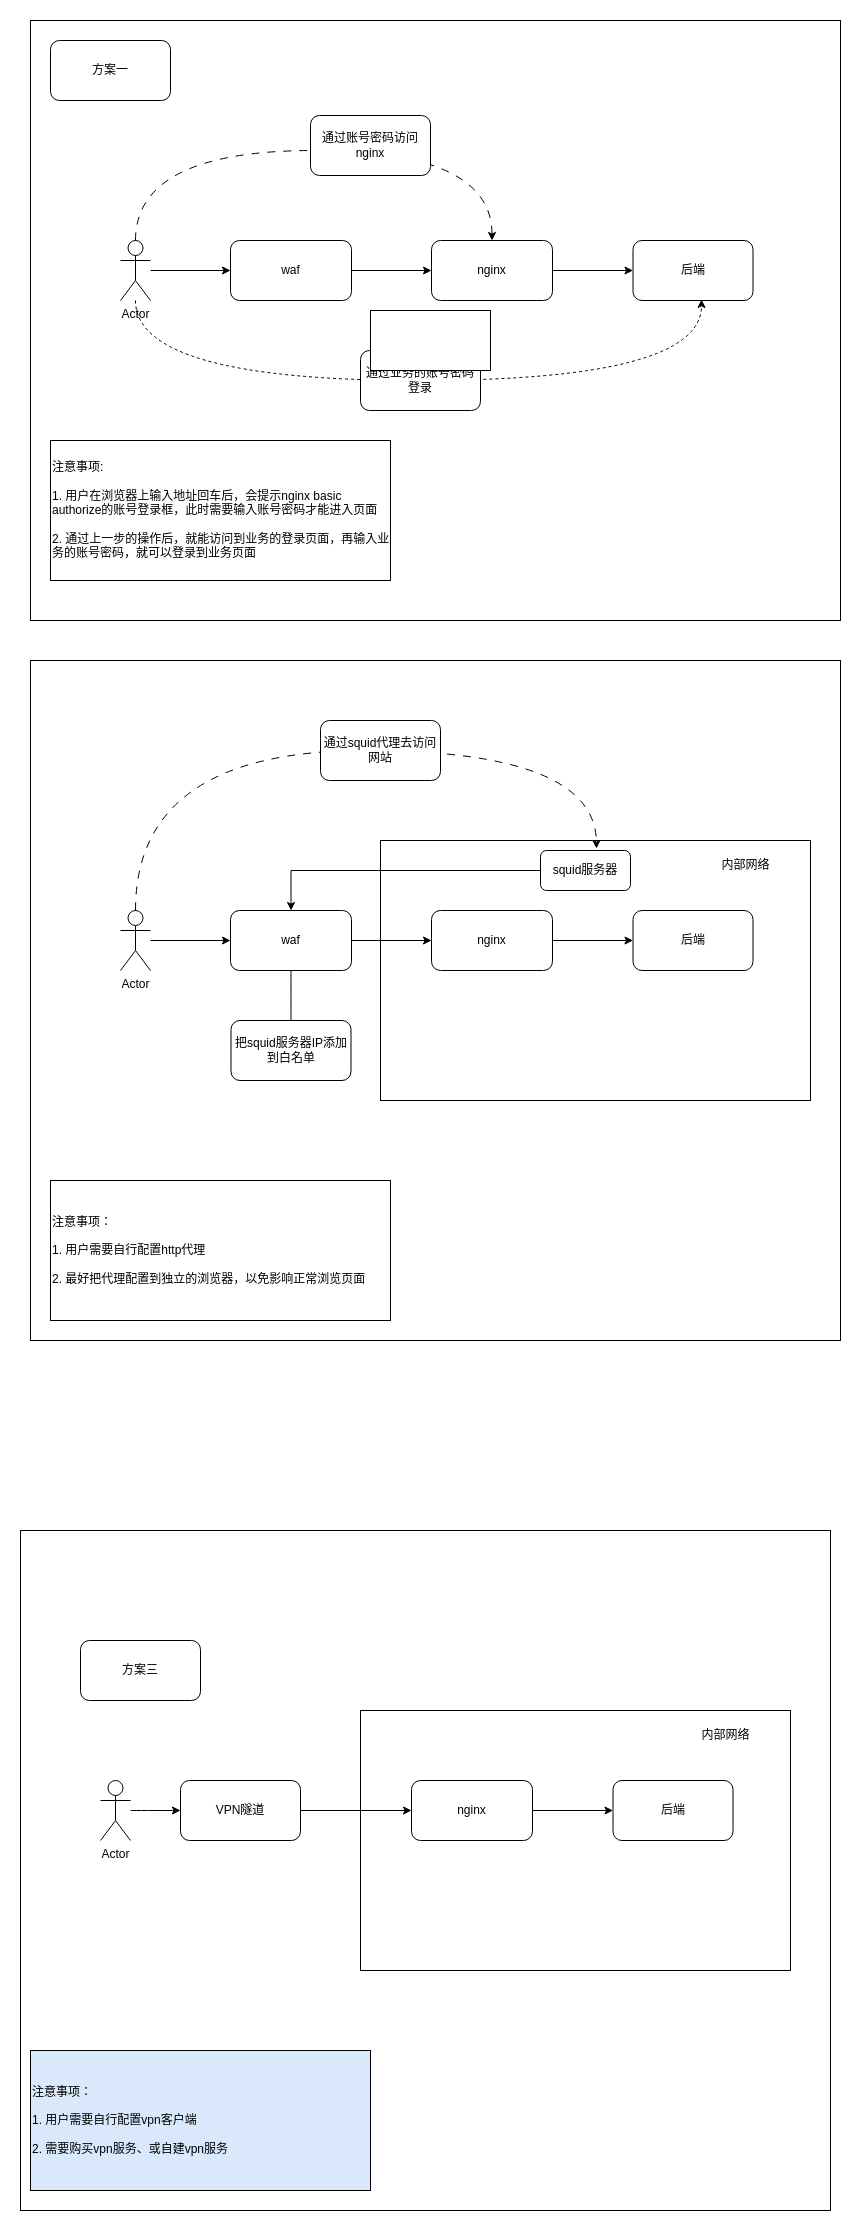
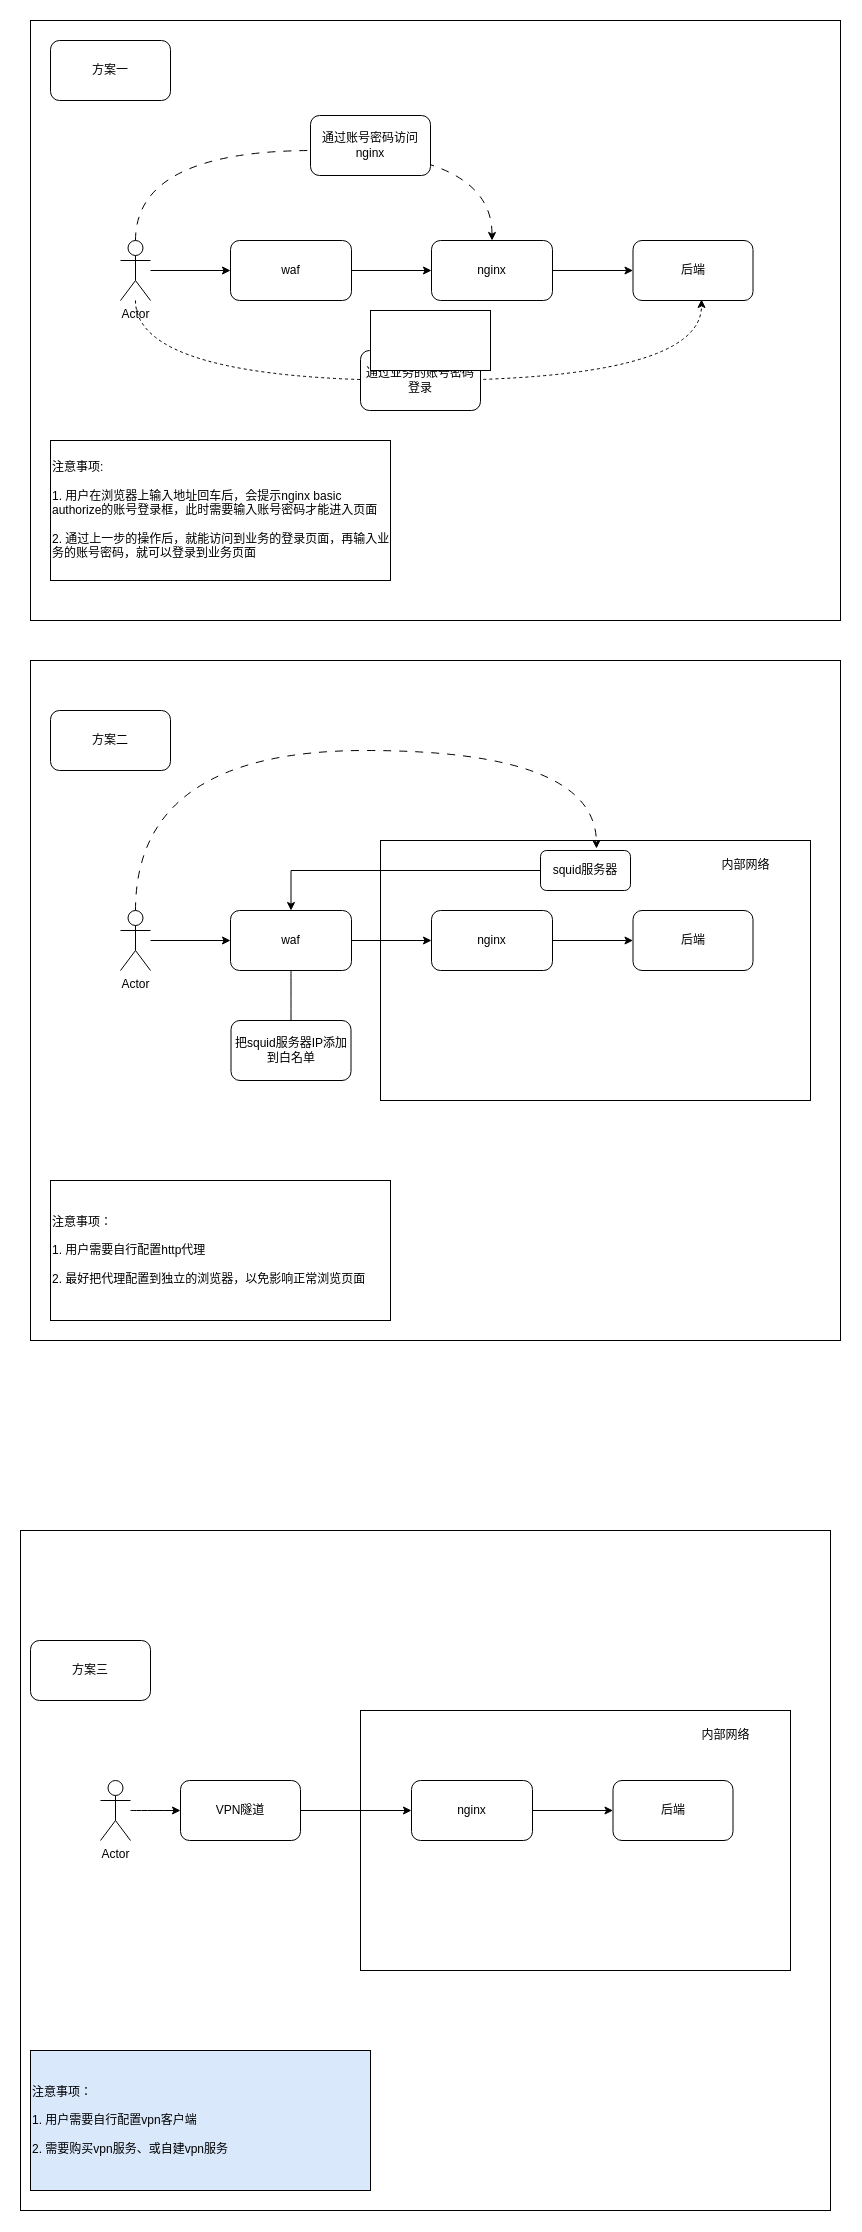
none -> (111, 741)
(381, 751) -> none
(141, 1671) -> (91, 1671)
